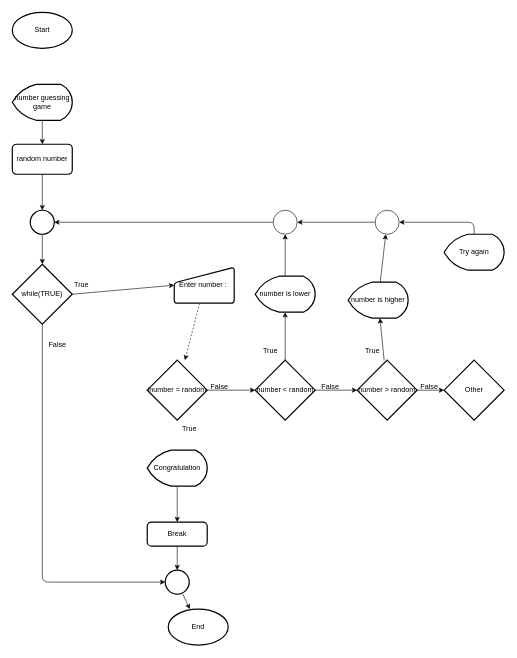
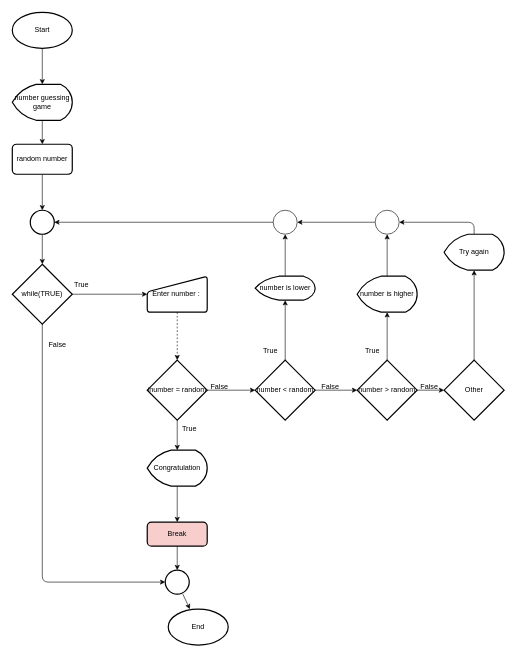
none -> (42, 78)
none -> (474, 275)
(204, 285) -> (177, 294)
(285, 294) -> (285, 288)
(378, 300) -> (387, 294)
none -> (177, 444)
(177, 534) -> (177, 534)
